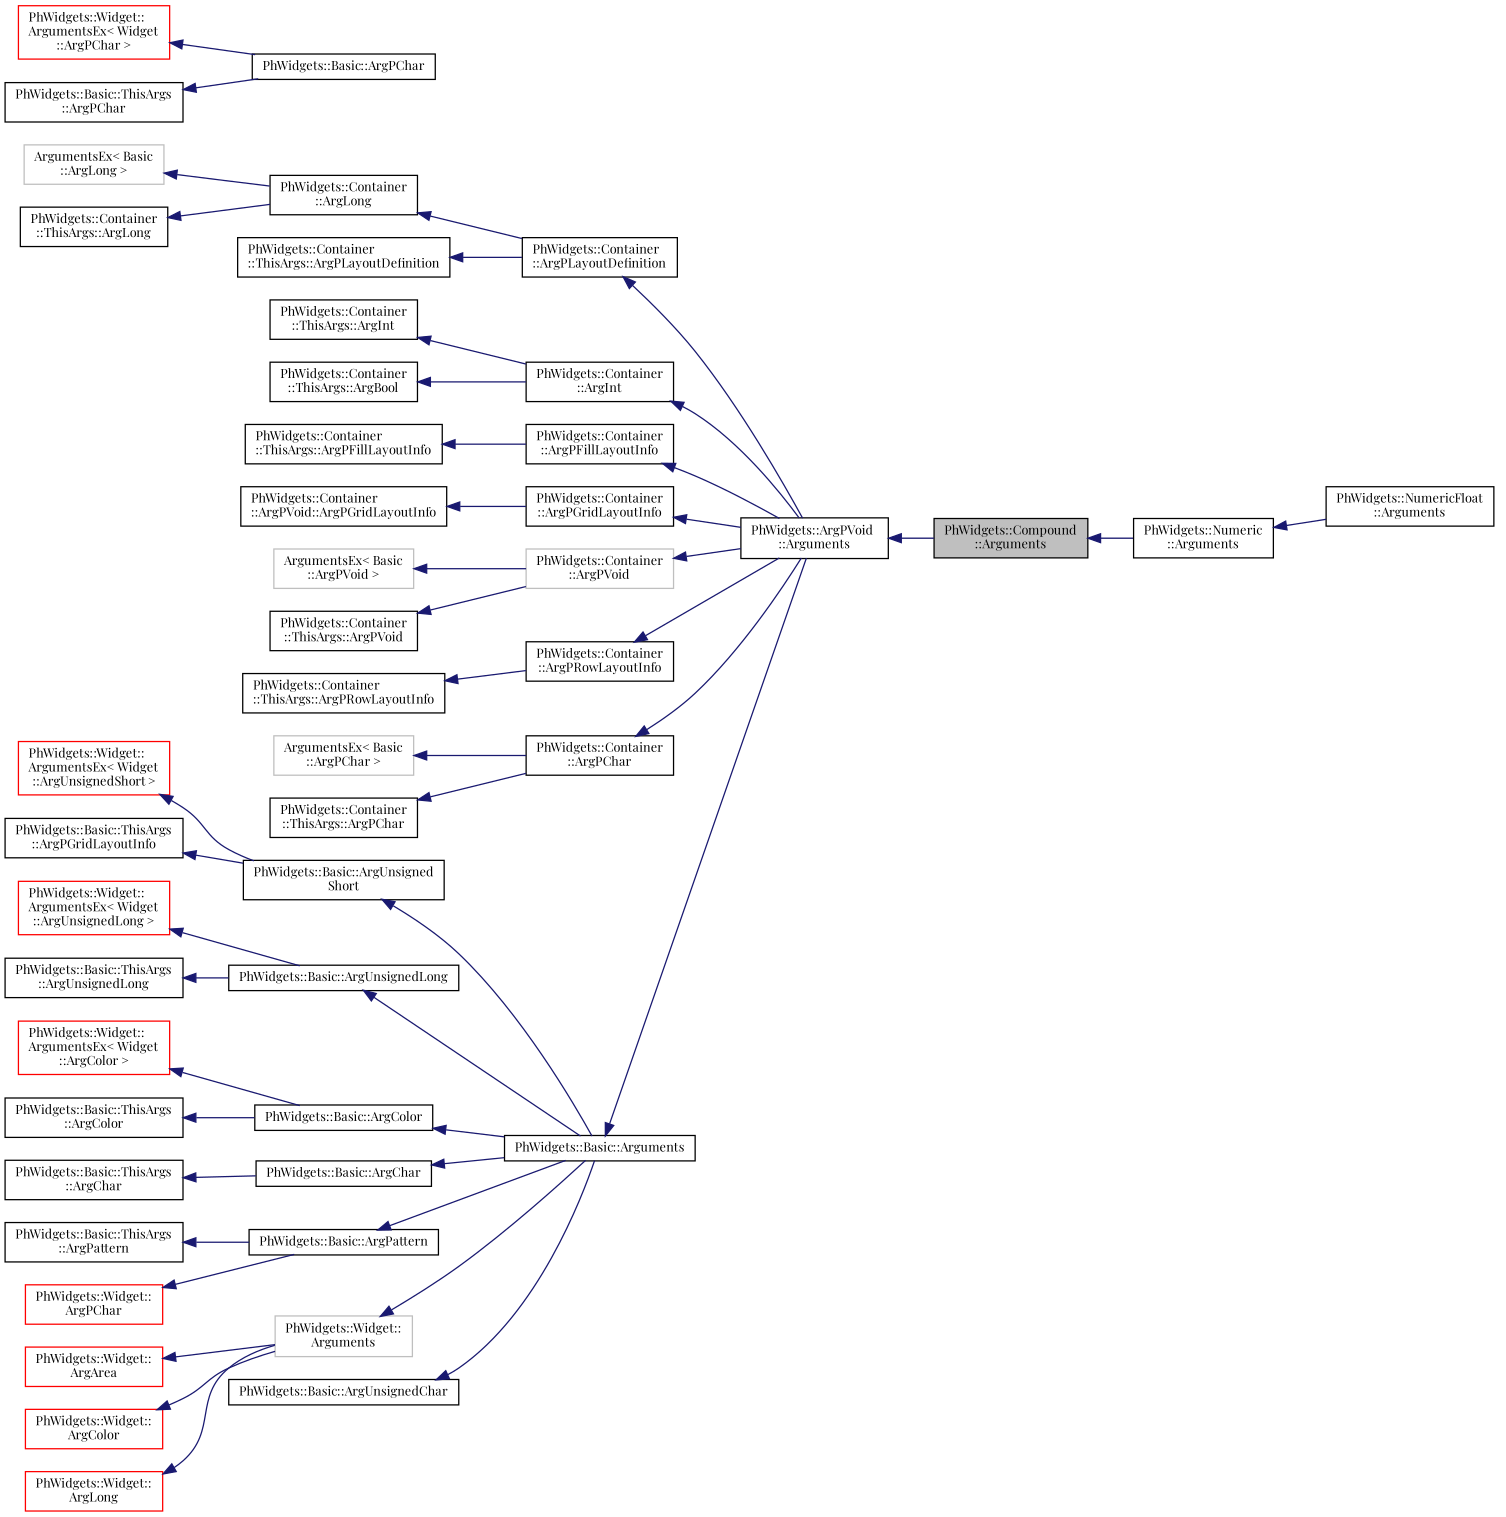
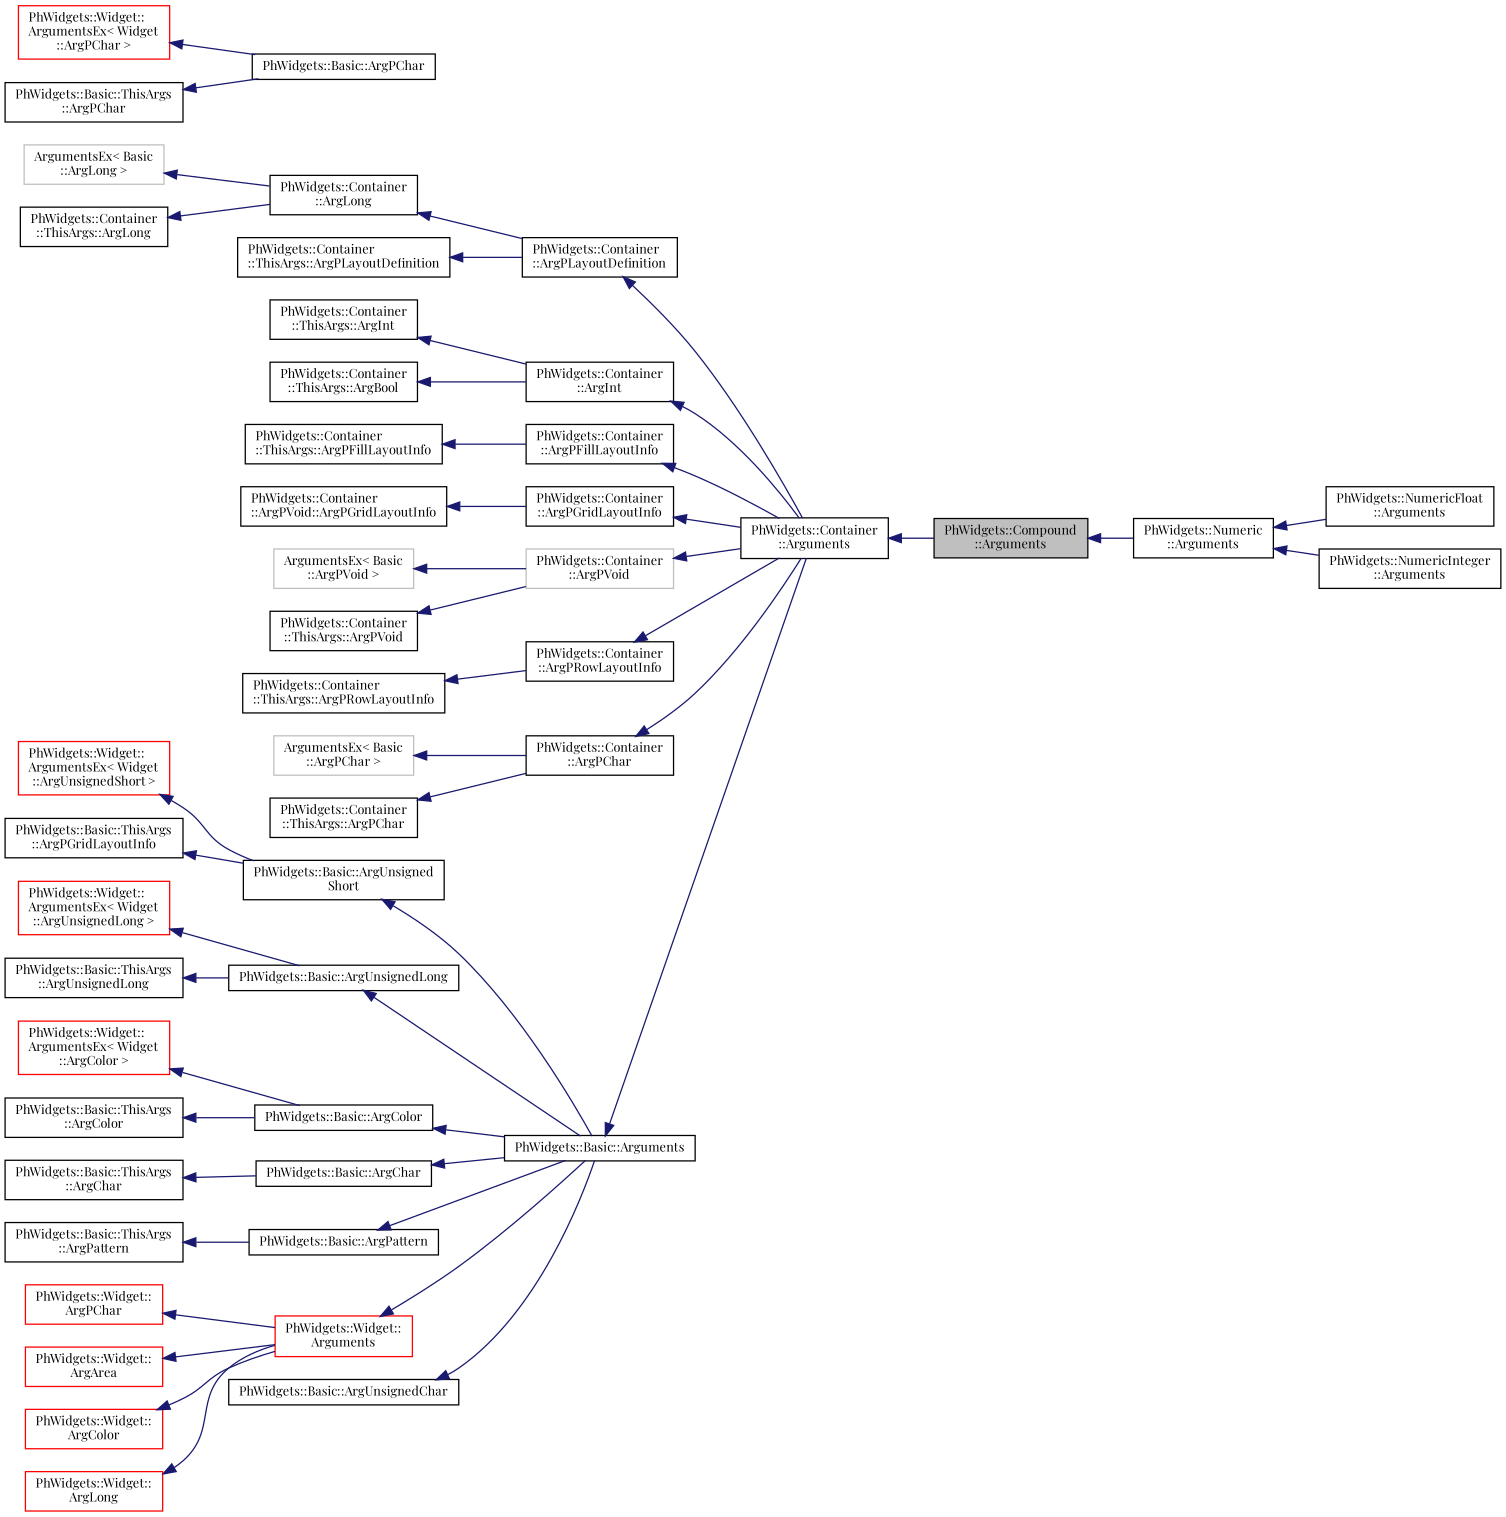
(815, 538) -> (815, 538)
none -> (1410, 569)
(235, 1269) -> (225, 1321)
(344, 1336) -> (344, 1336)
